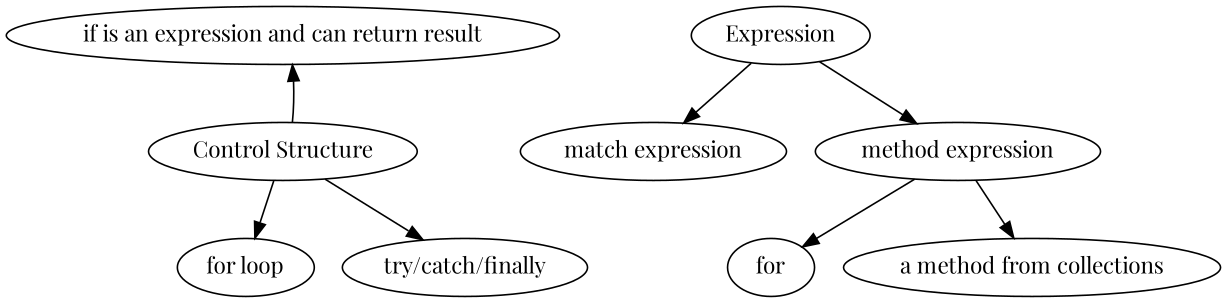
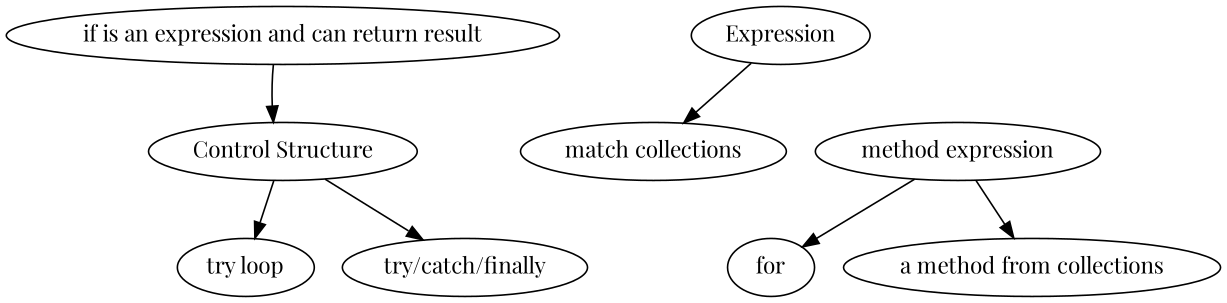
(861, 88) -> none
(294, 102) -> (272, 86)
(653, 151) -> (653, 151)
(246, 267) -> (246, 267)
